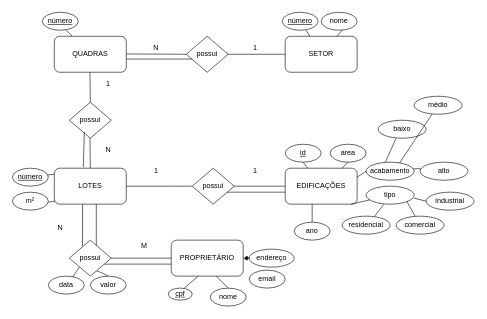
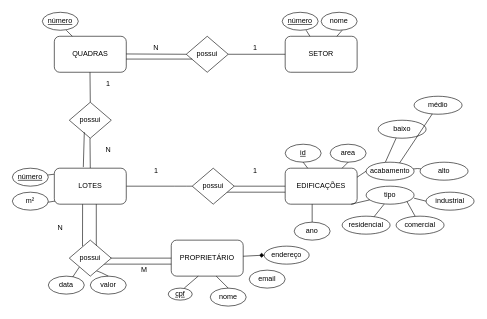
(144, 246) -> (144, 270)
(272, 258) -> (287, 255)
